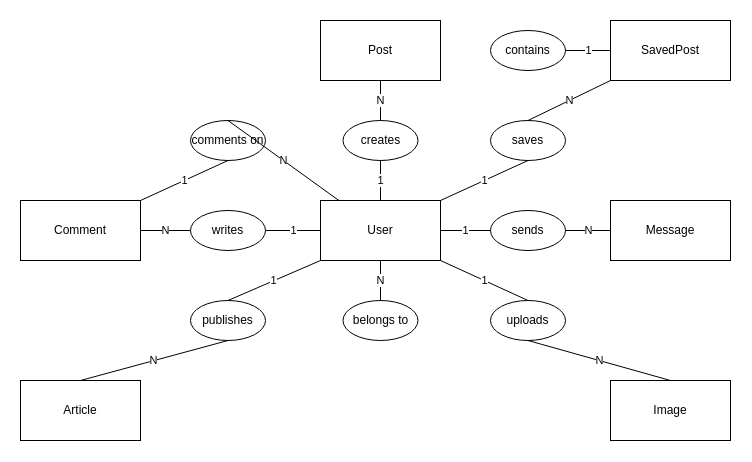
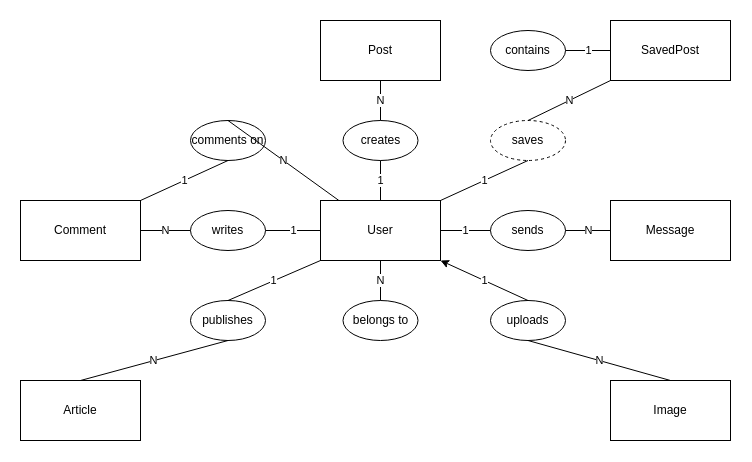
(528, 141) -> (528, 141)
(445, 263) -> (448, 264)
